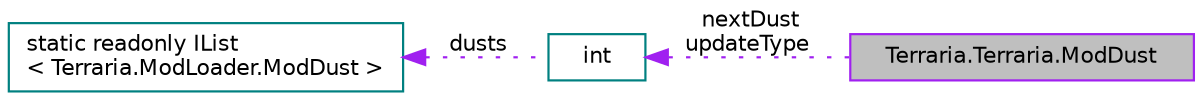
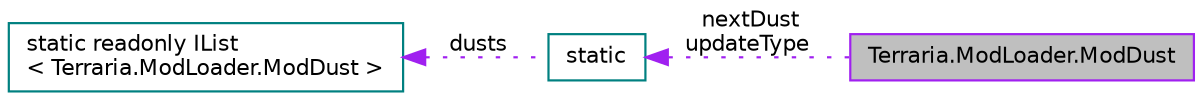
(597, 57) -> (597, 57)
(1022, 57) -> (1022, 57)
